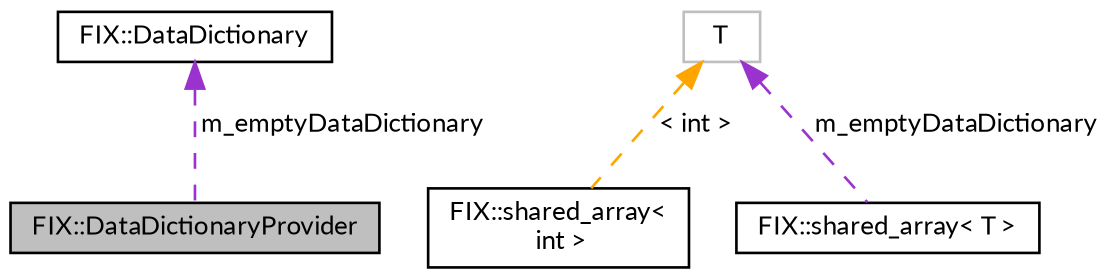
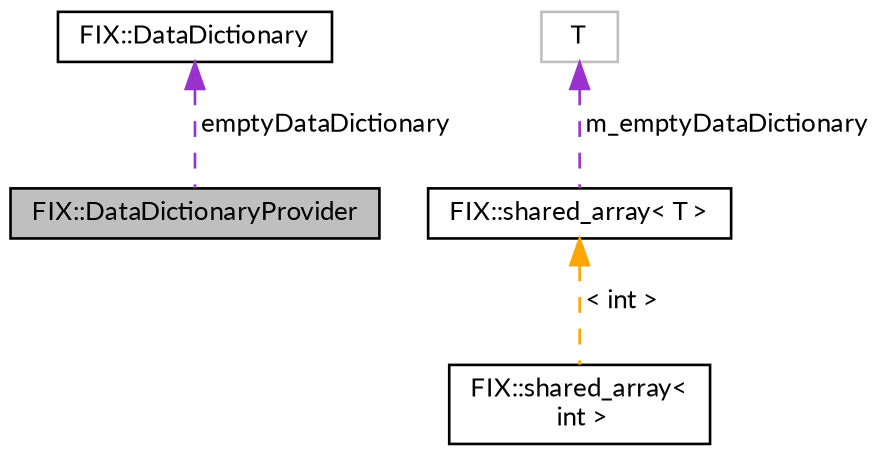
(340, 125) -> (323, 125)
(638, 135) -> (580, 315)
